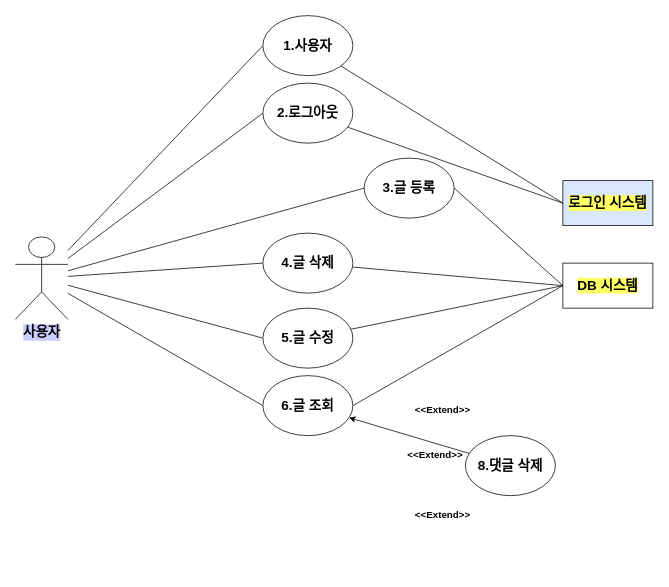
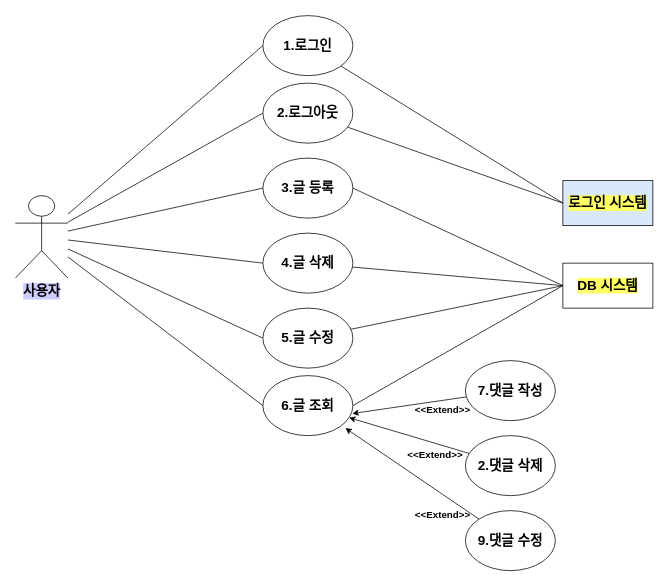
(308, 45) -> (308, 45)
(409, 188) -> (308, 188)
(42, 278) -> (42, 237)
none -> (510, 390)
none -> (412, 405)
(510, 465) -> (510, 465)
none -> (414, 475)
none -> (510, 540)
